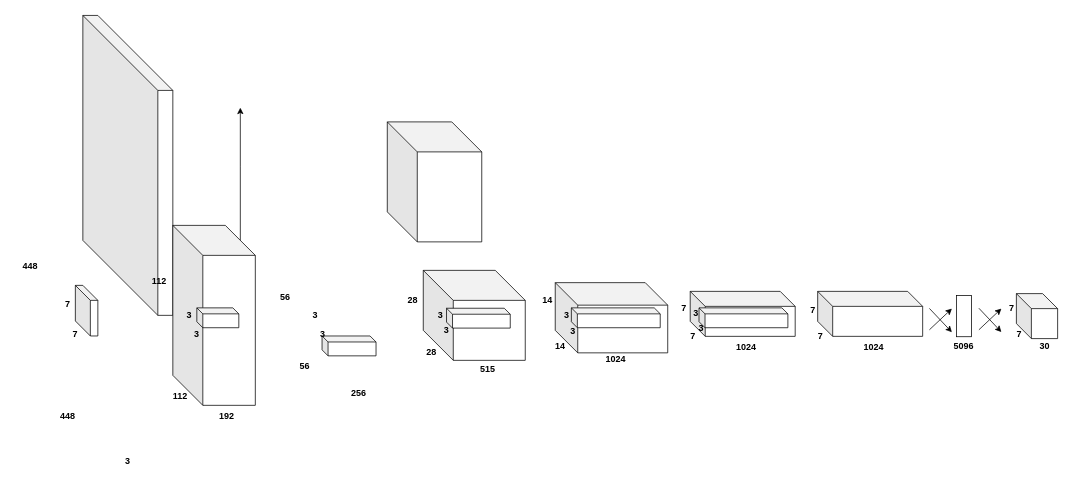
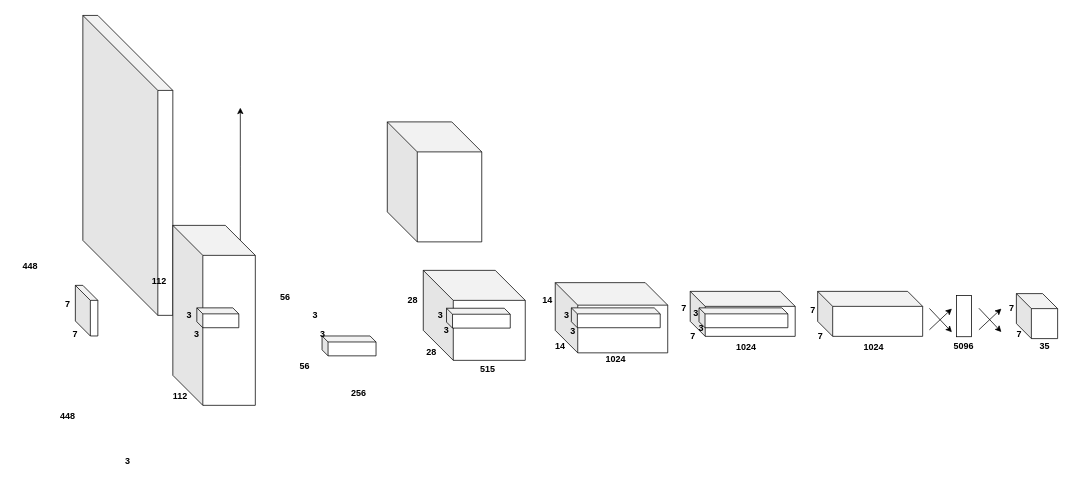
(1045, 347) -> (1045, 347)
(227, 417) -> none
